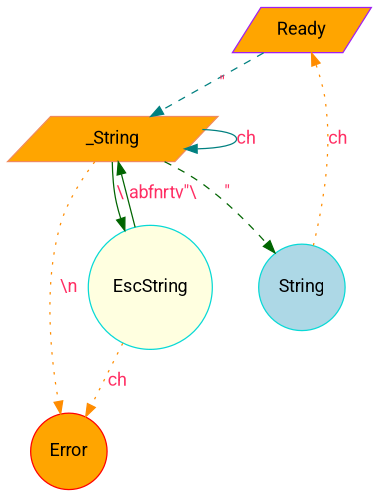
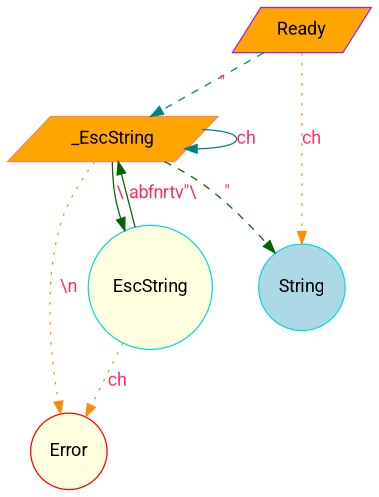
(113, 139) -> (113, 139)
(327, 155) -> (302, 142)
(69, 451) -> (69, 451)
